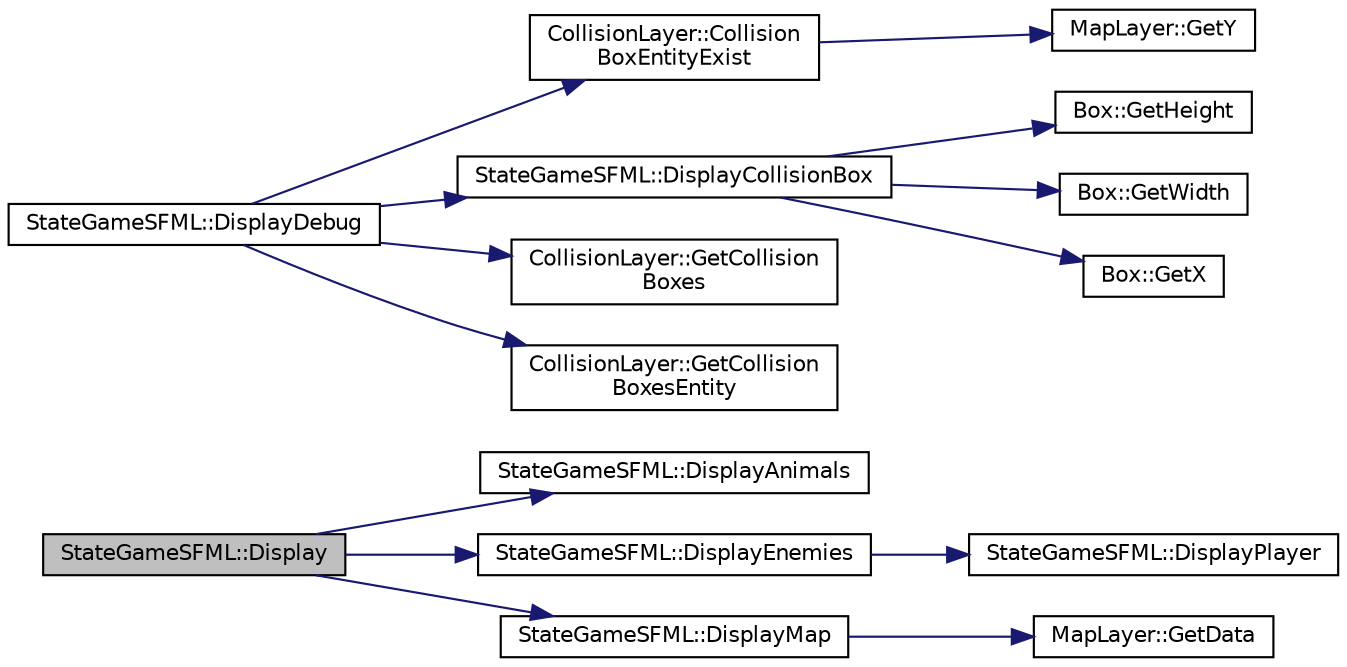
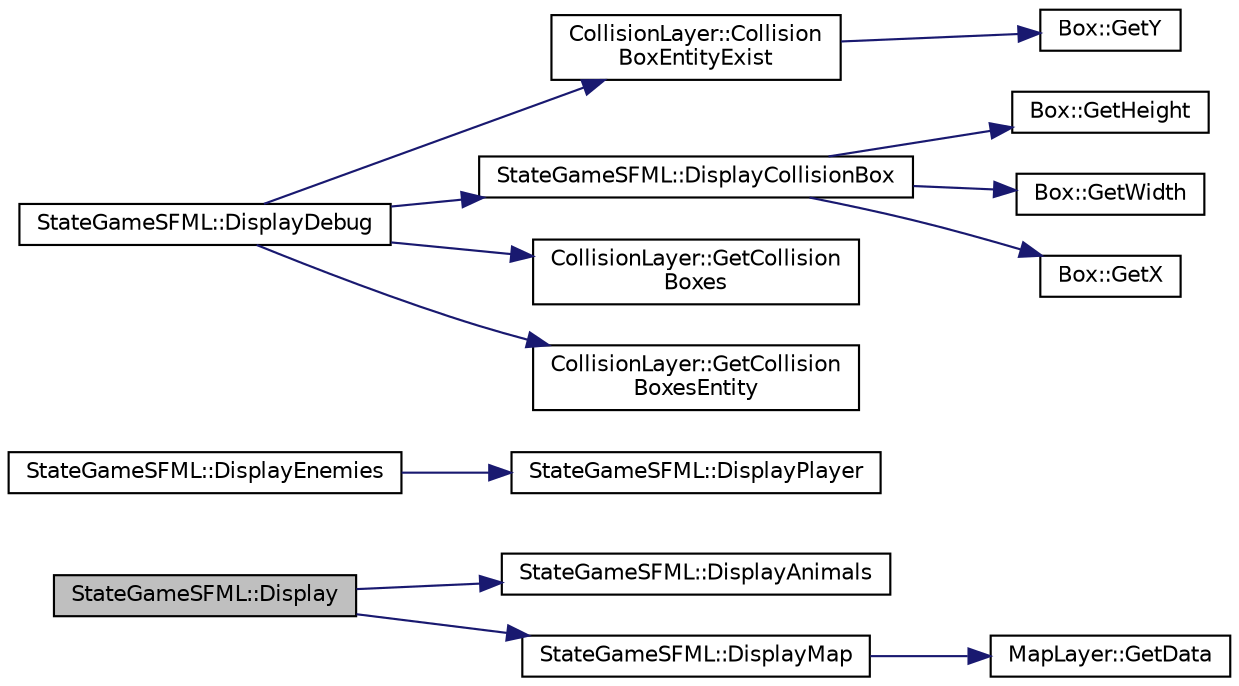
(1154, 30) -> (1110, 30)
(401, 555) -> none
